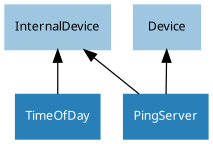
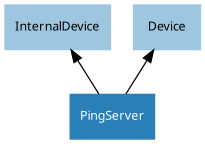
(58, 117) -> none
